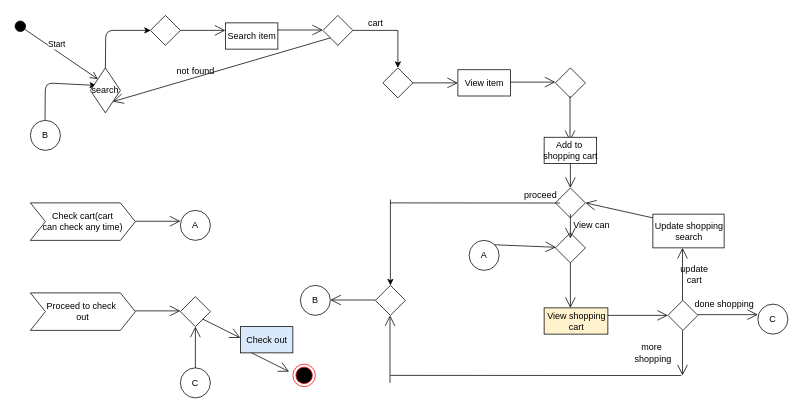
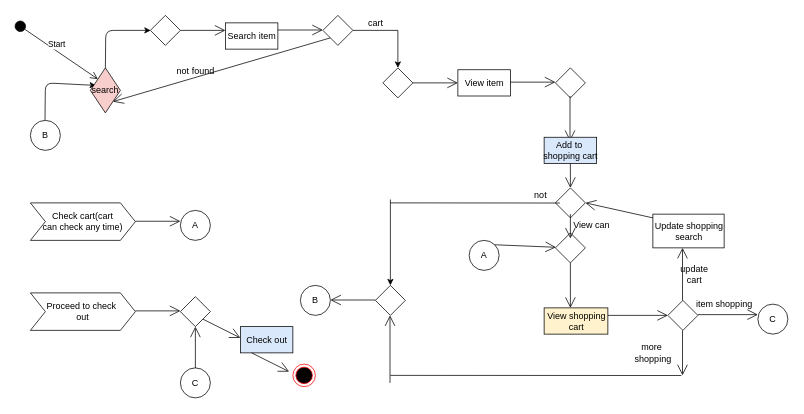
(105, 90) -> (105, 90)
(570, 150) -> (570, 150)
(541, 195) -> (541, 195)
(725, 304) -> (725, 304)
